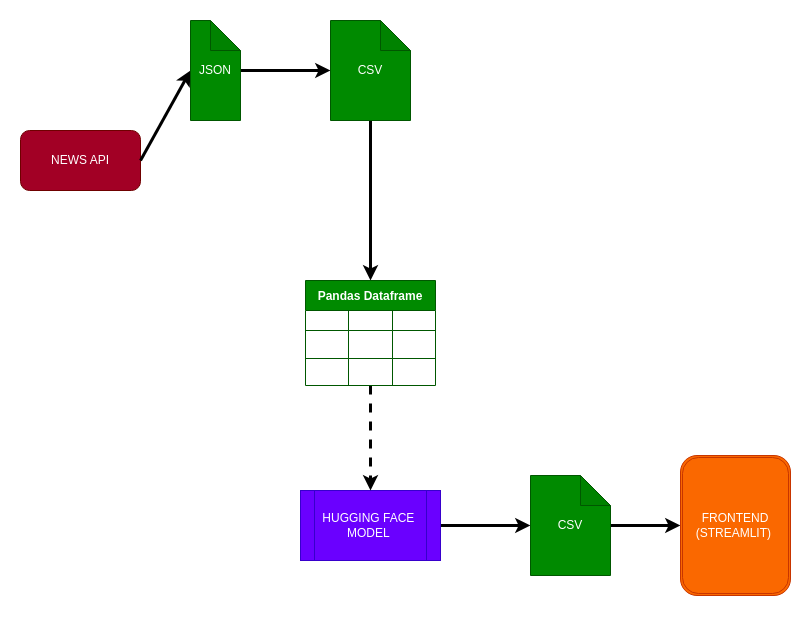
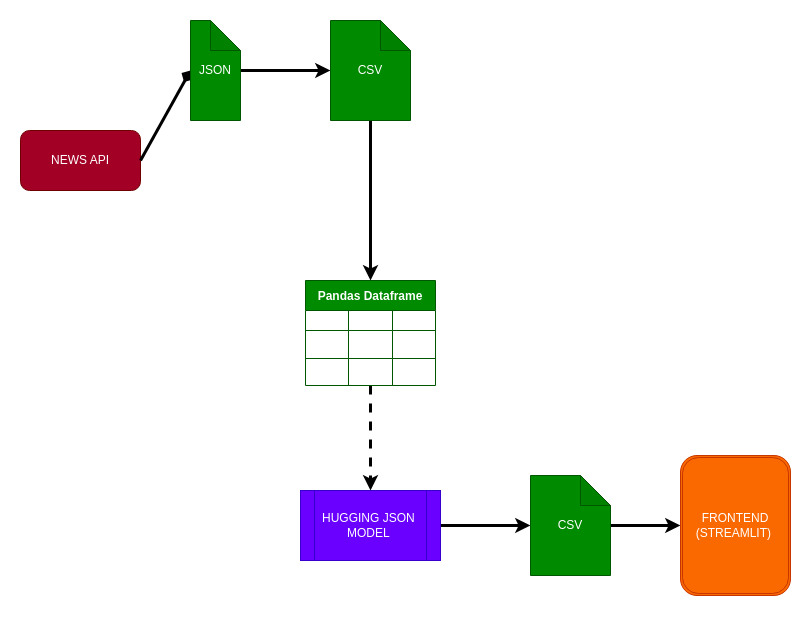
(185, 81) -> (184, 82)
(371, 526) -> (371, 526)
